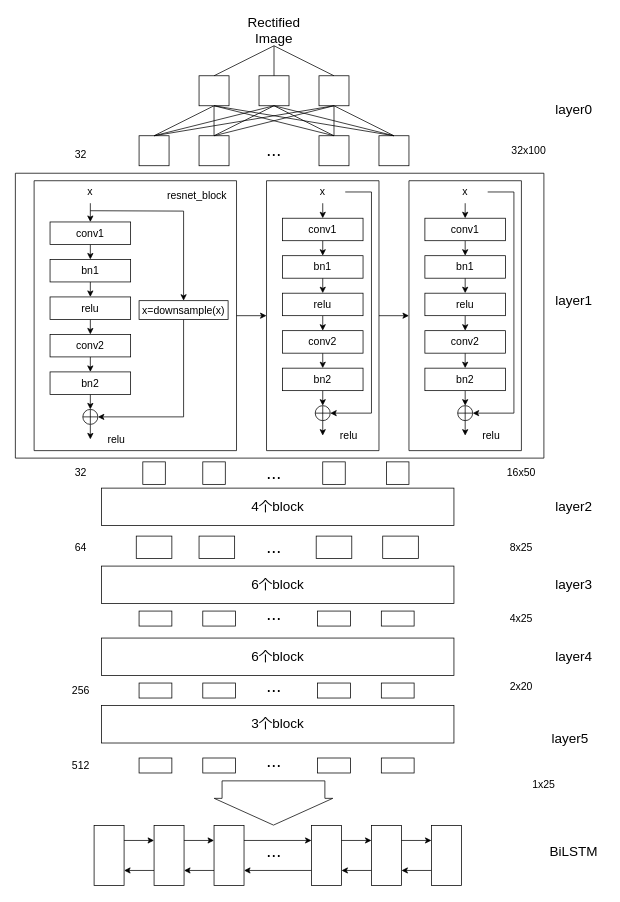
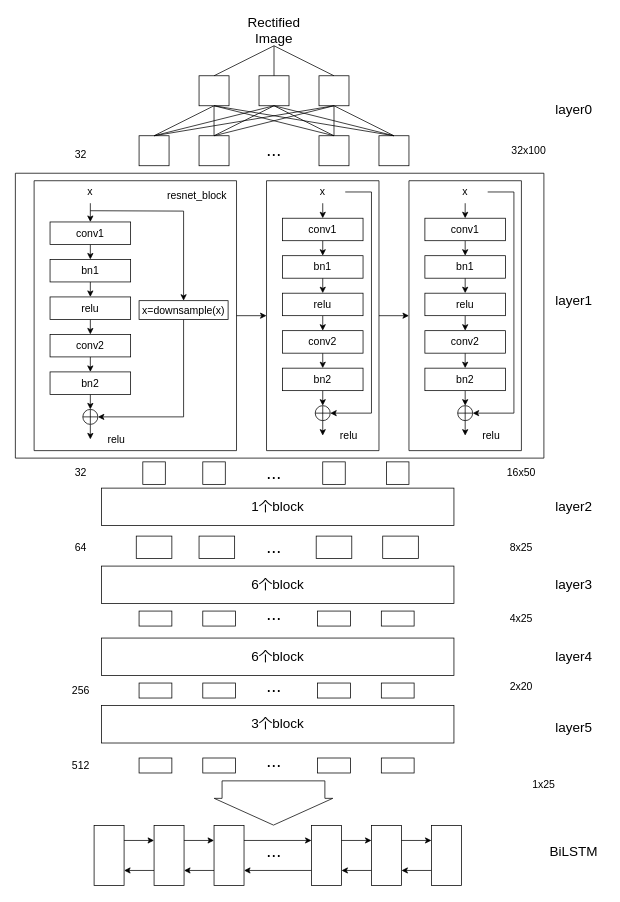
(278, 507) -> (278, 507)
(570, 739) -> (574, 728)
